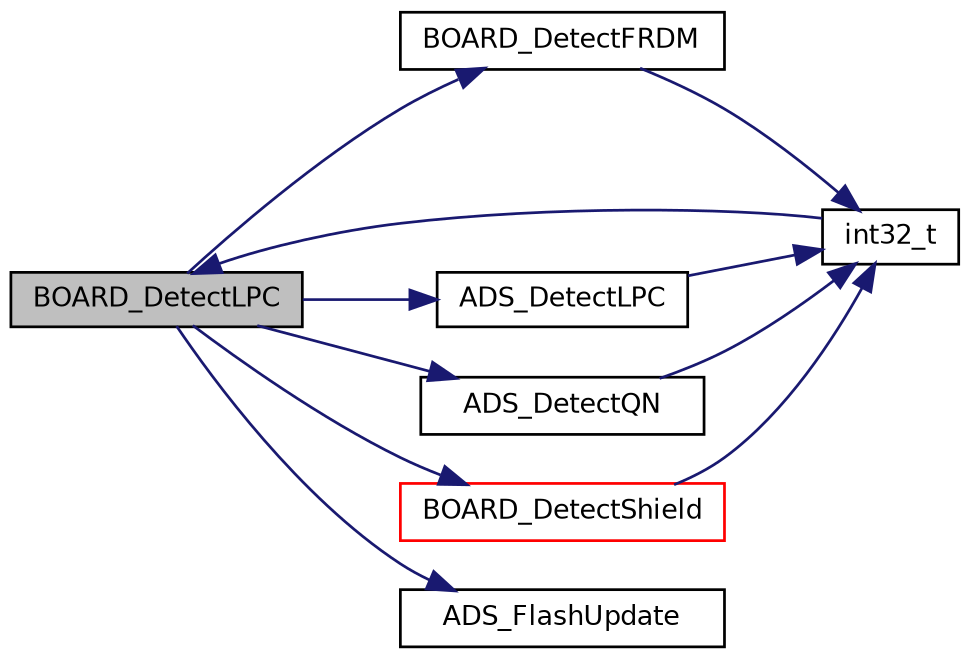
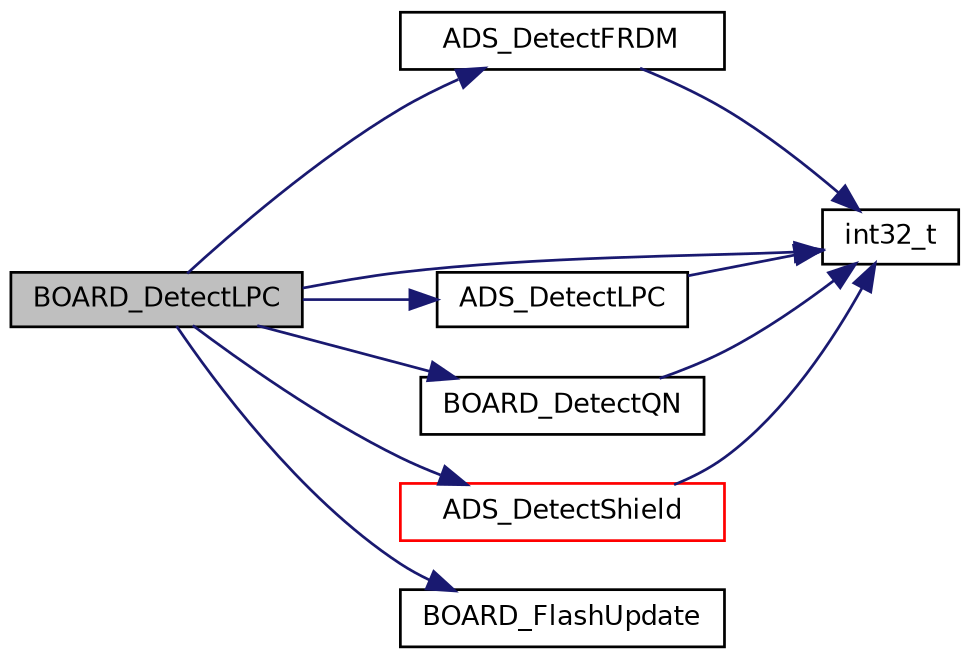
(562, 41) -> (562, 41)
(518, 214) -> (548, 261)
(562, 406) -> (562, 406)
(562, 512) -> (562, 512)
(562, 618) -> (562, 618)
